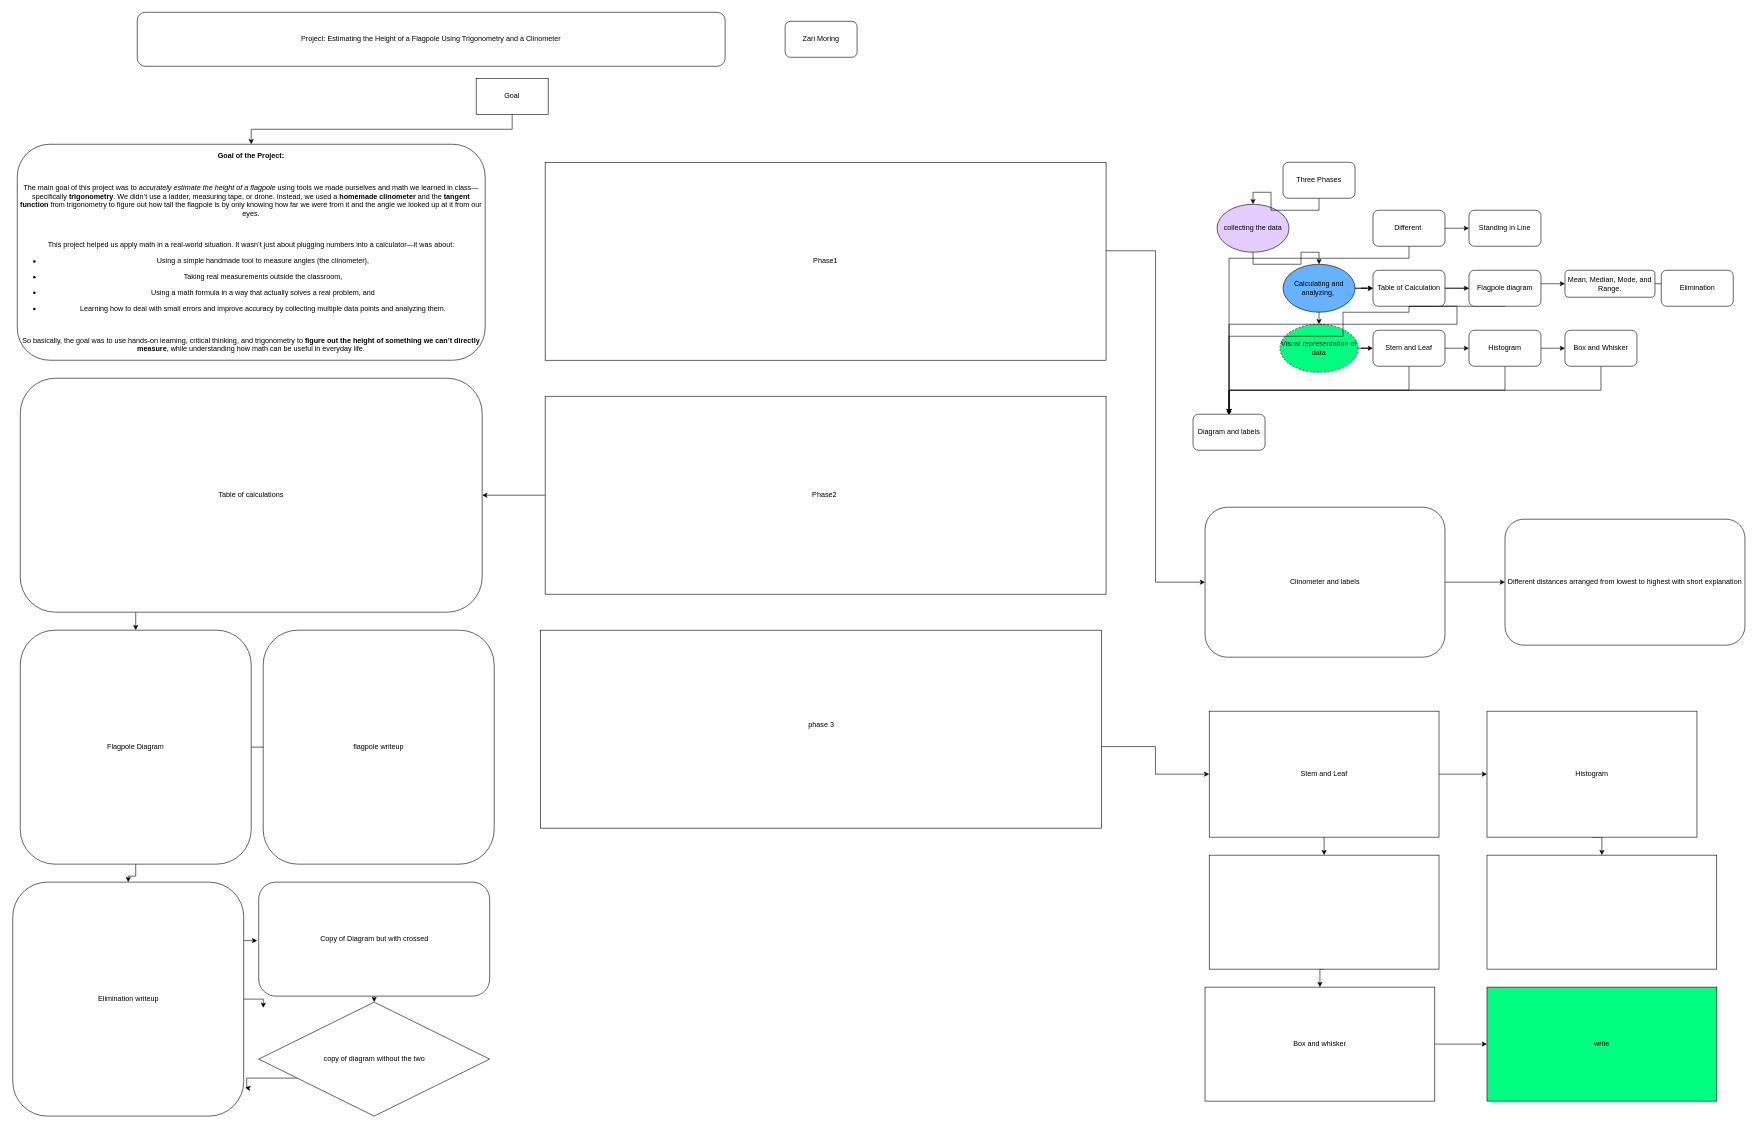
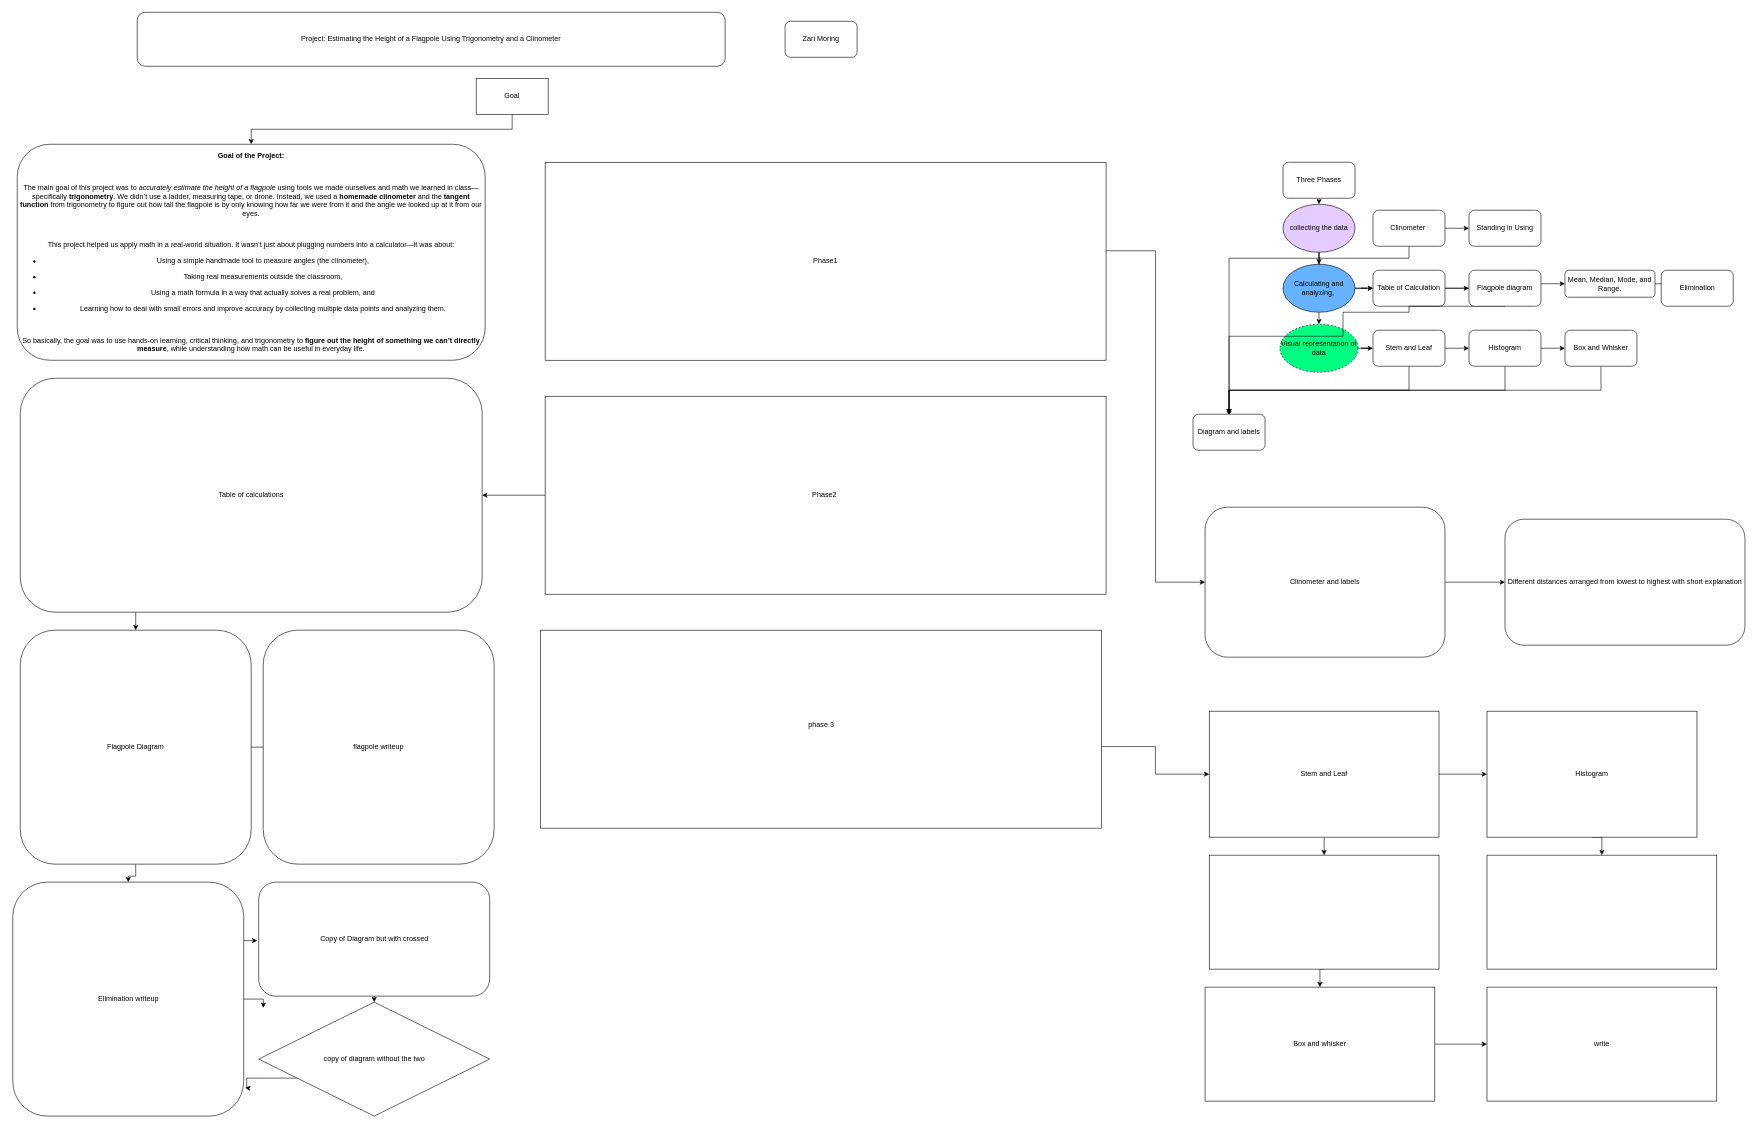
(1253, 228) -> (1319, 228)
(1409, 228) -> (1409, 228)
(1505, 228) -> (1505, 228)
(1352, 324) -> none
(1602, 1044) -> (1602, 1044)
